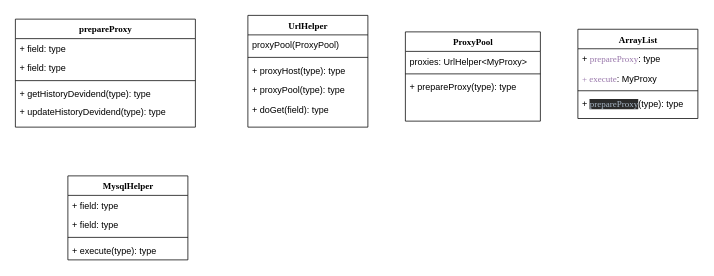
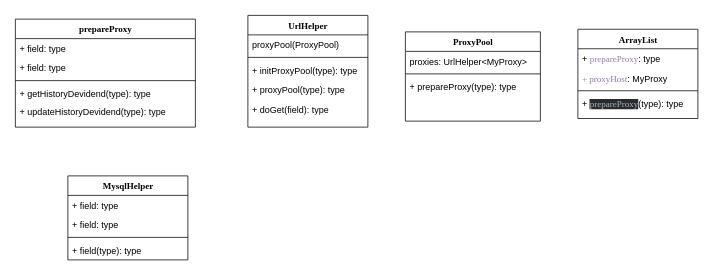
(307, 71) -> (309, 76)
(624, 79) -> (629, 79)
(122, 251) -> (114, 251)
